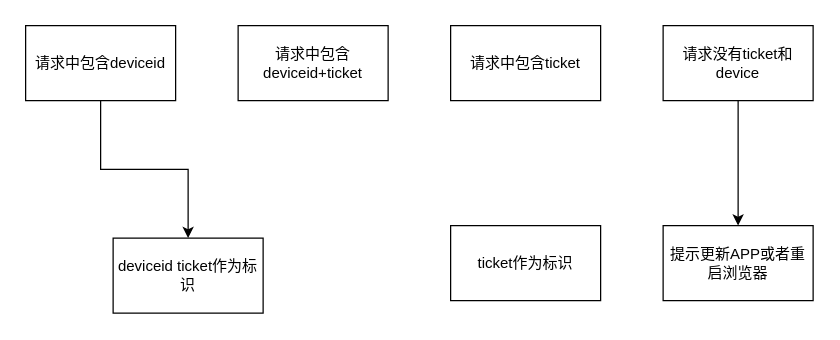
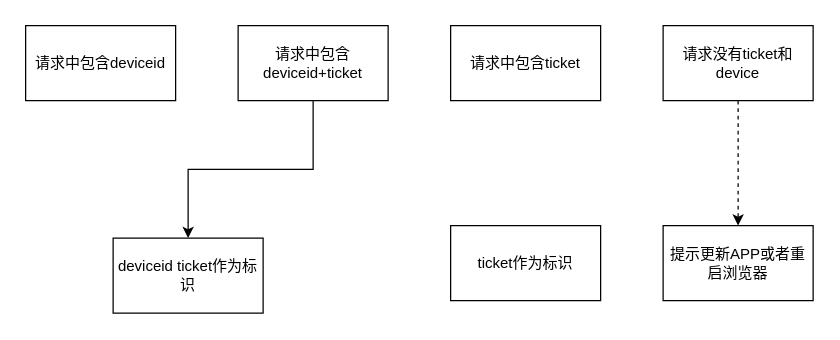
(738, 158) -> (738, 158)
(109, 169) -> none
none -> (286, 169)
